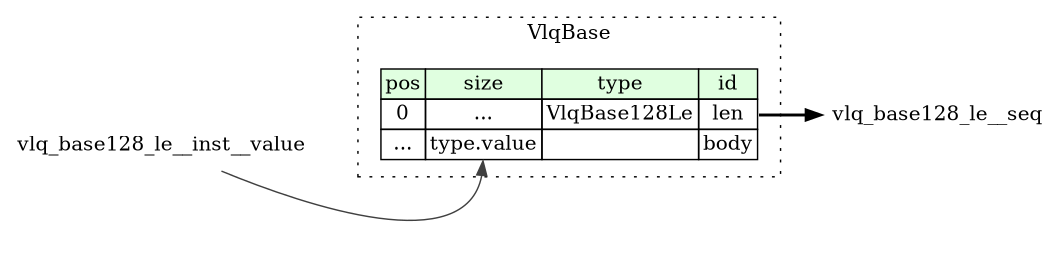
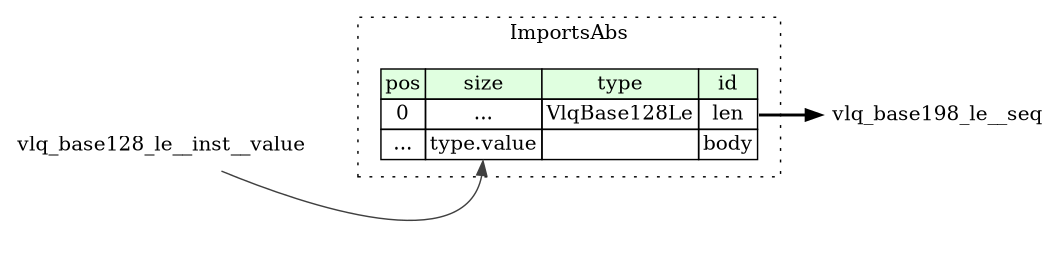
(569, 34) -> (569, 34)
(938, 115) -> (938, 115)
